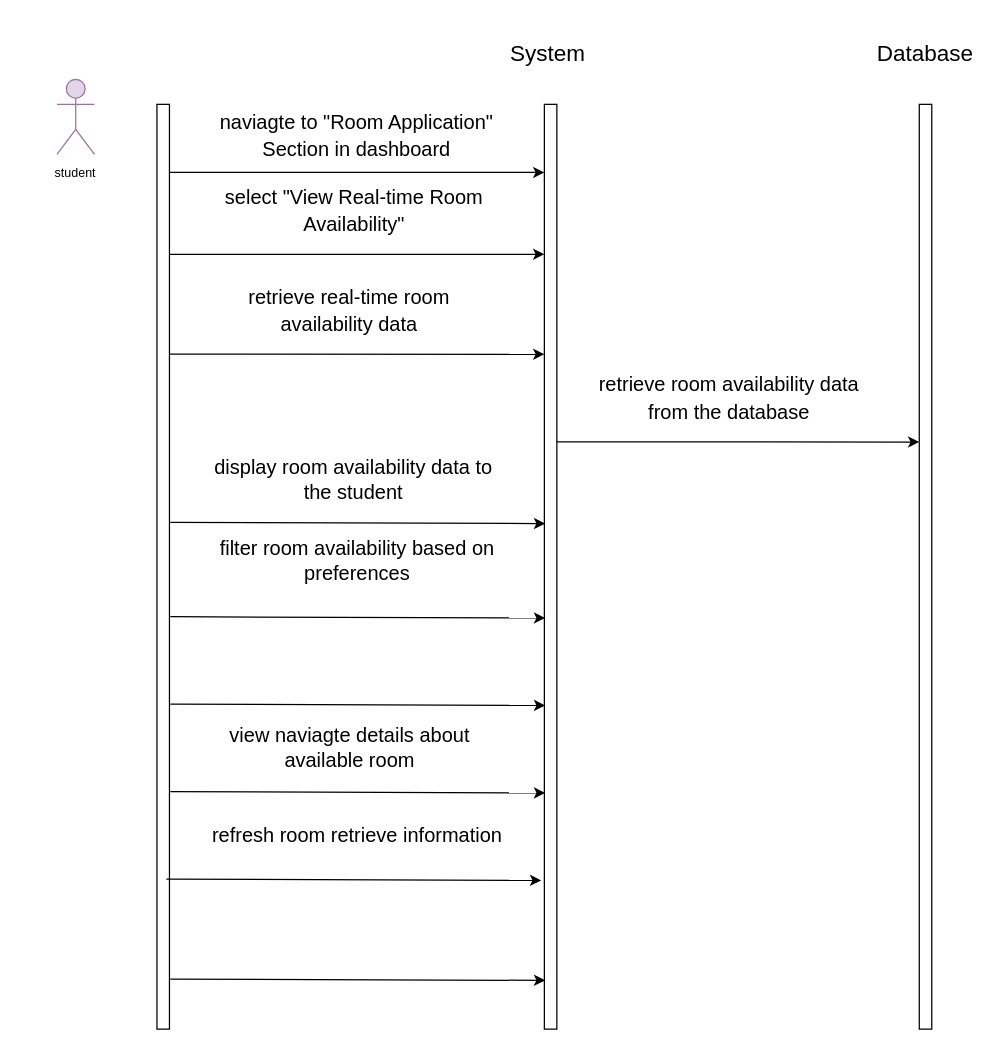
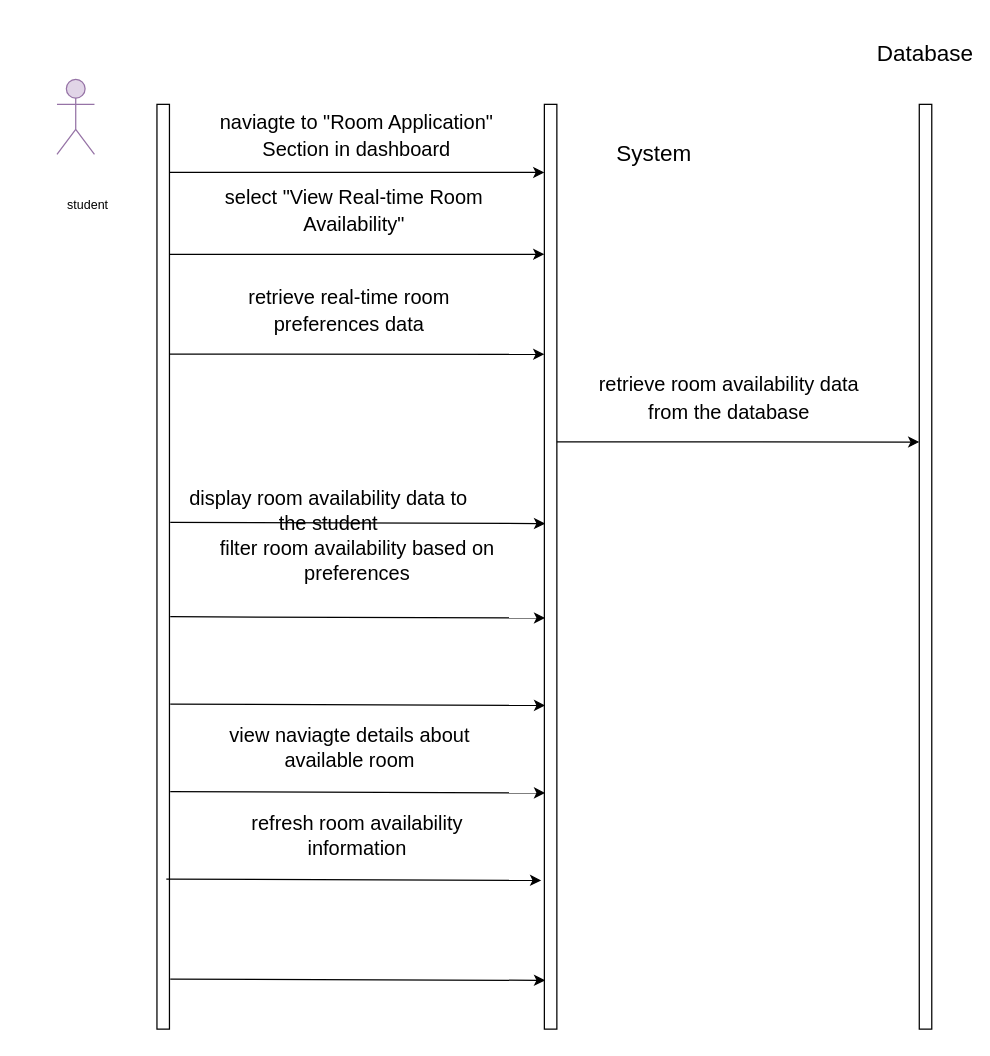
(551, 54) -> (657, 154)
(76, 173) -> (88, 204)
(349, 311) -> (349, 311)
(354, 479) -> (329, 511)
(358, 836) -> (358, 836)
